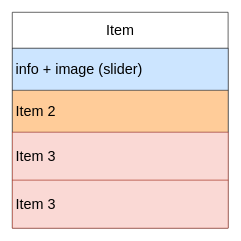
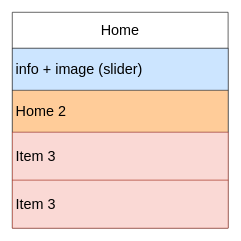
(120, 30) -> (120, 30)
(27, 111) -> (27, 111)
